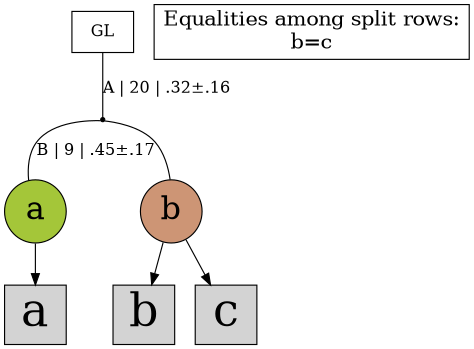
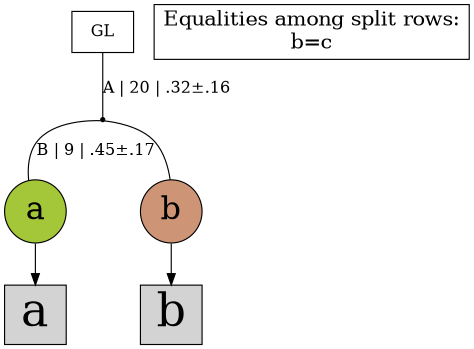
(226, 315) -> none
